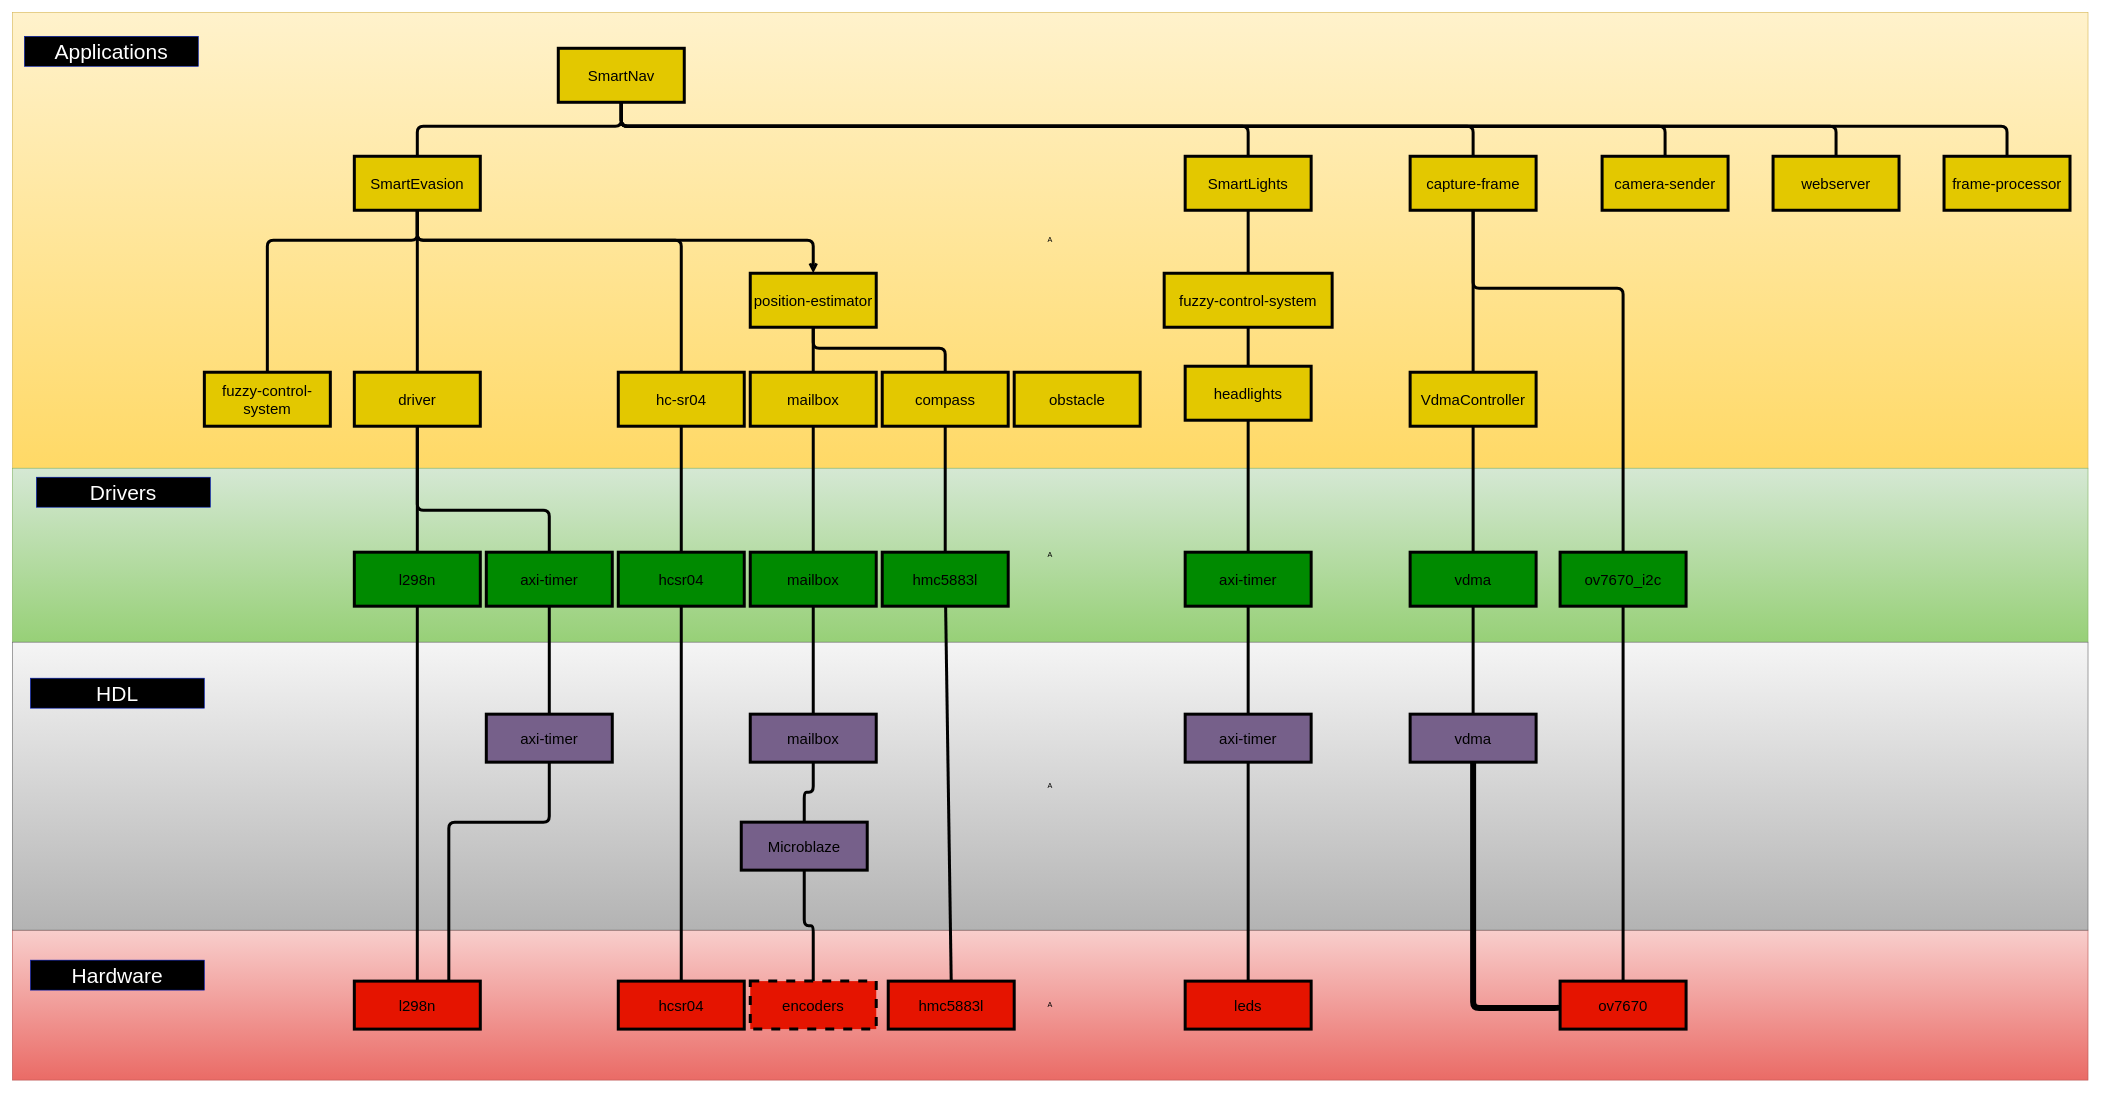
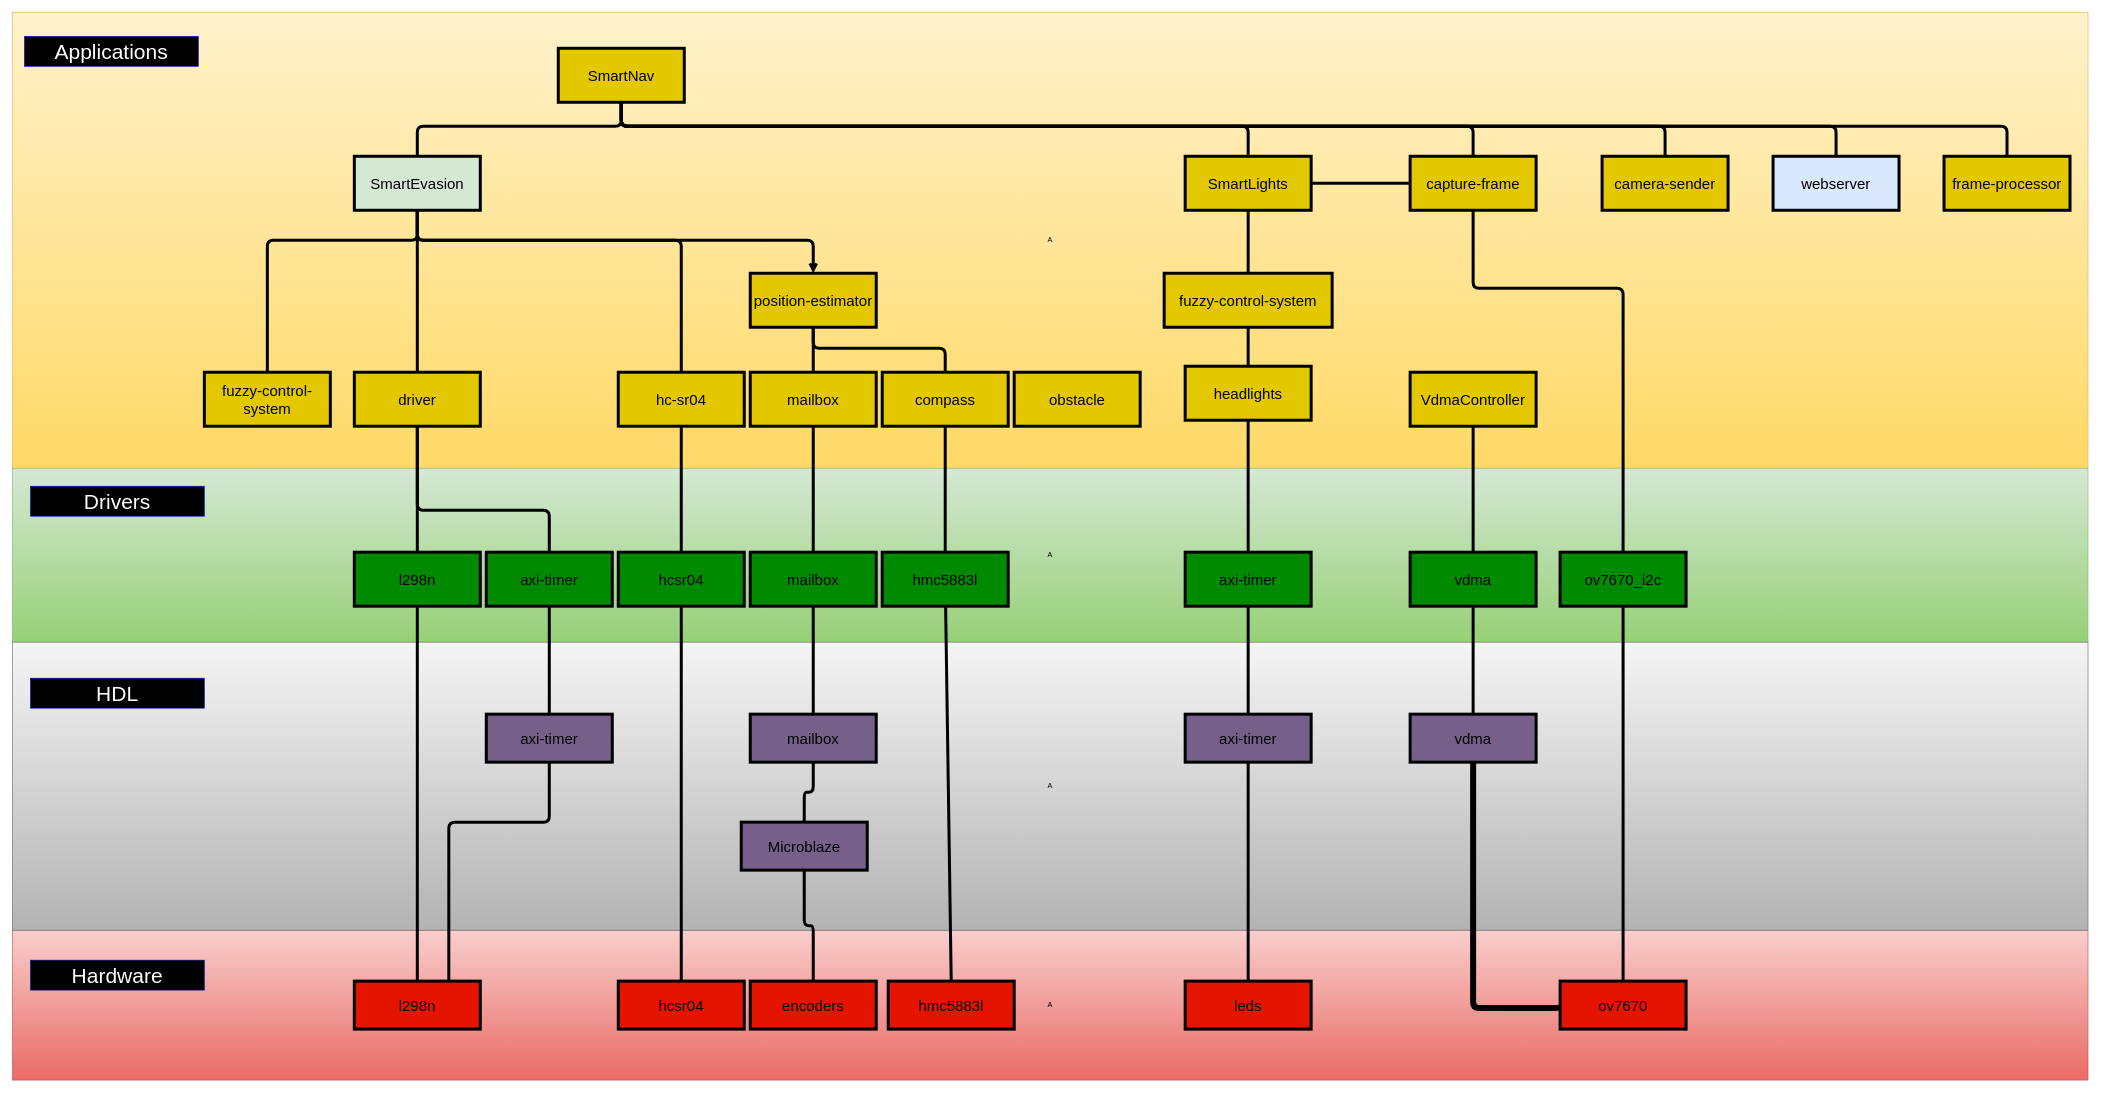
(417, 183) -> (417, 183)
(1836, 183) -> (1836, 183)
(1473, 330) -> (1361, 183)
(123, 492) -> (117, 501)
(813, 1005) -> (813, 1005)
